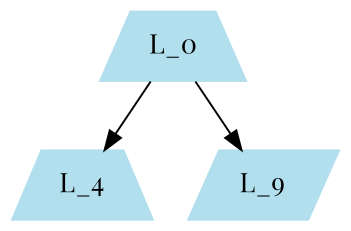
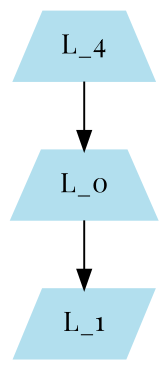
(133, 108) -> (84, 106)
(264, 185) -> (84, 324)
